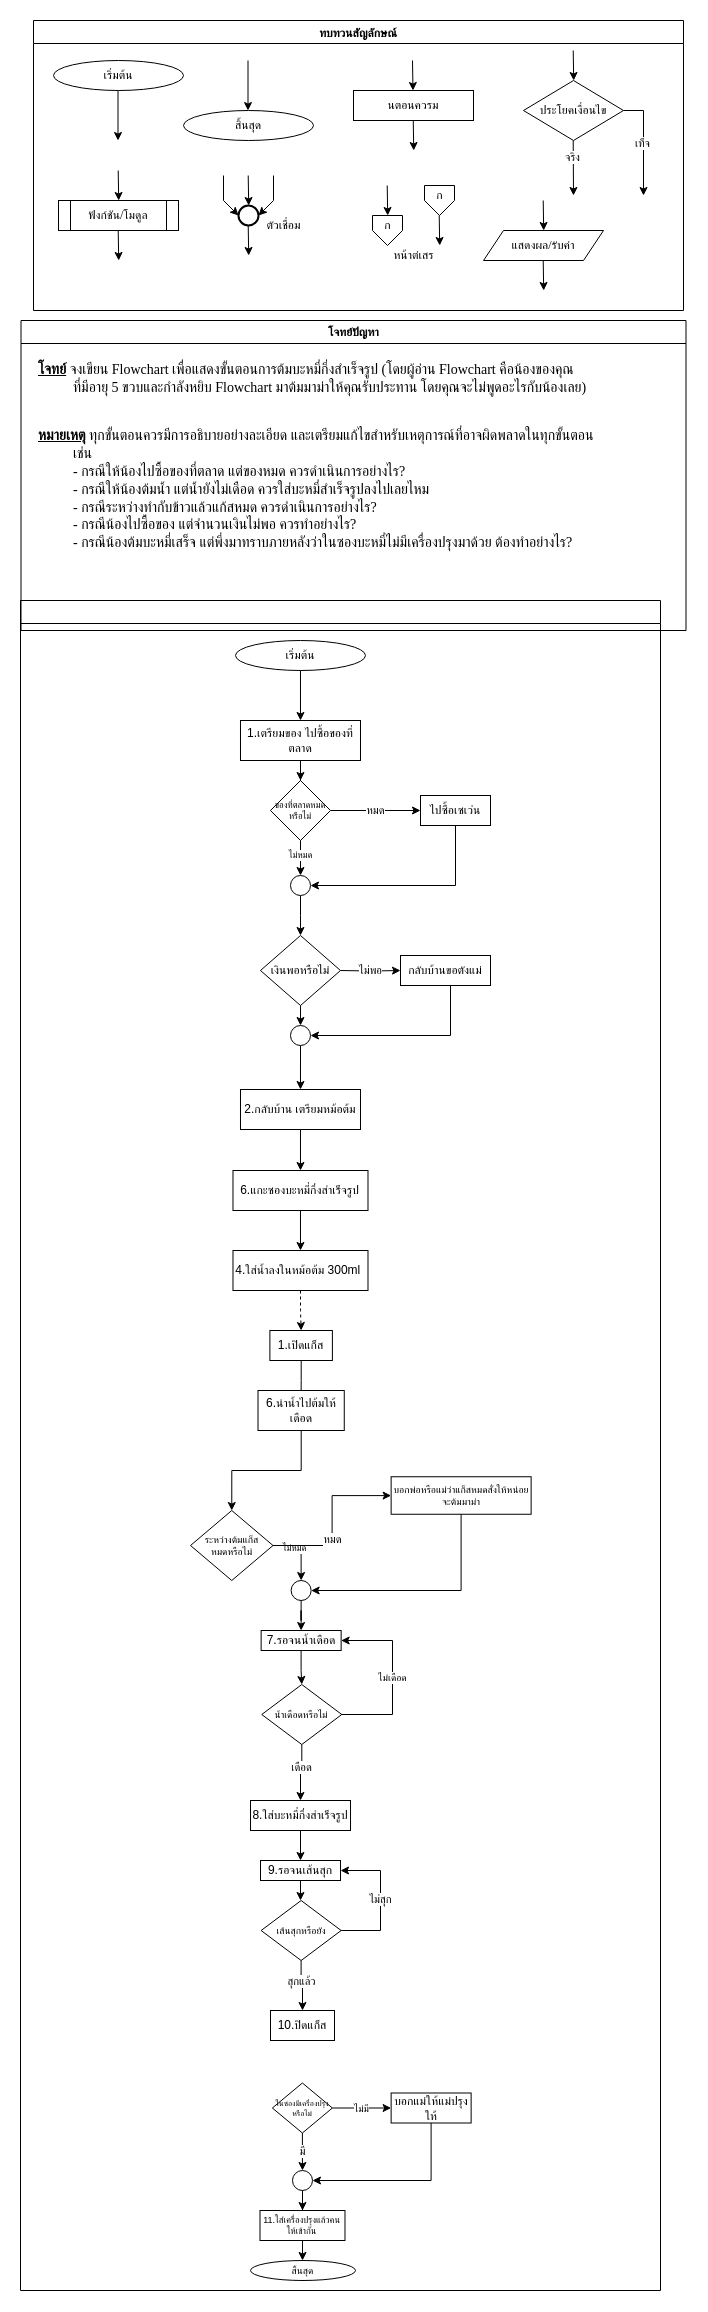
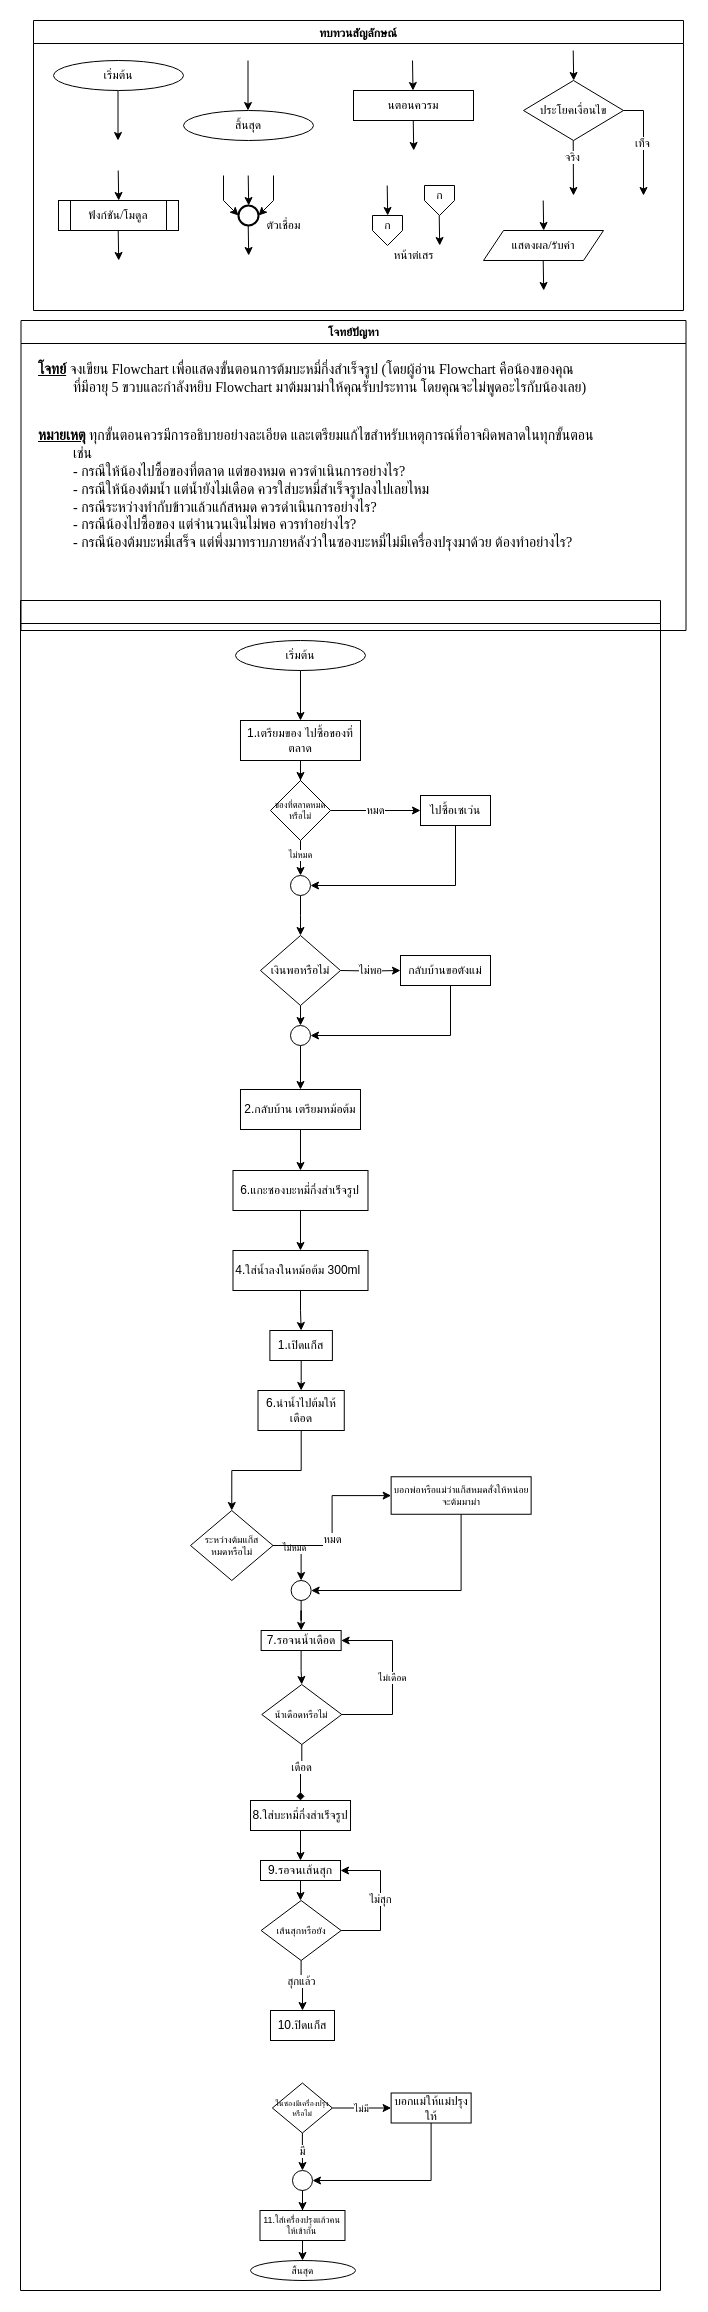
(301, 1306) -> (301, 1306)
(301, 1385) -> (301, 1382)
(301, 1792) -> (301, 1792)
